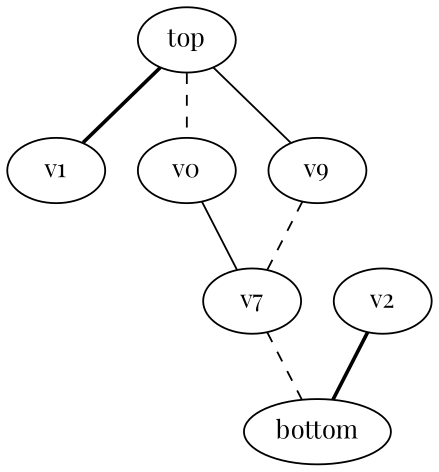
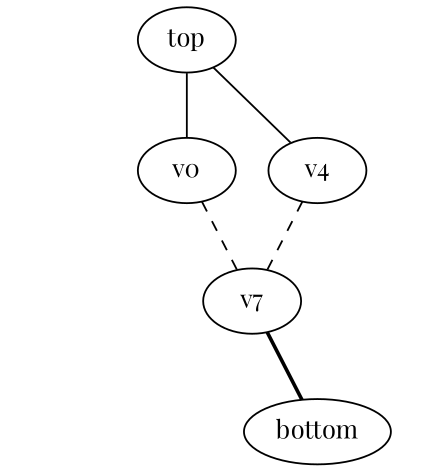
(187, 105) -> (187, 105)
(56, 171) -> none
(317, 171) -> (317, 171)
(220, 236) -> (220, 236)
(383, 301) -> none
(285, 366) -> (285, 366)
